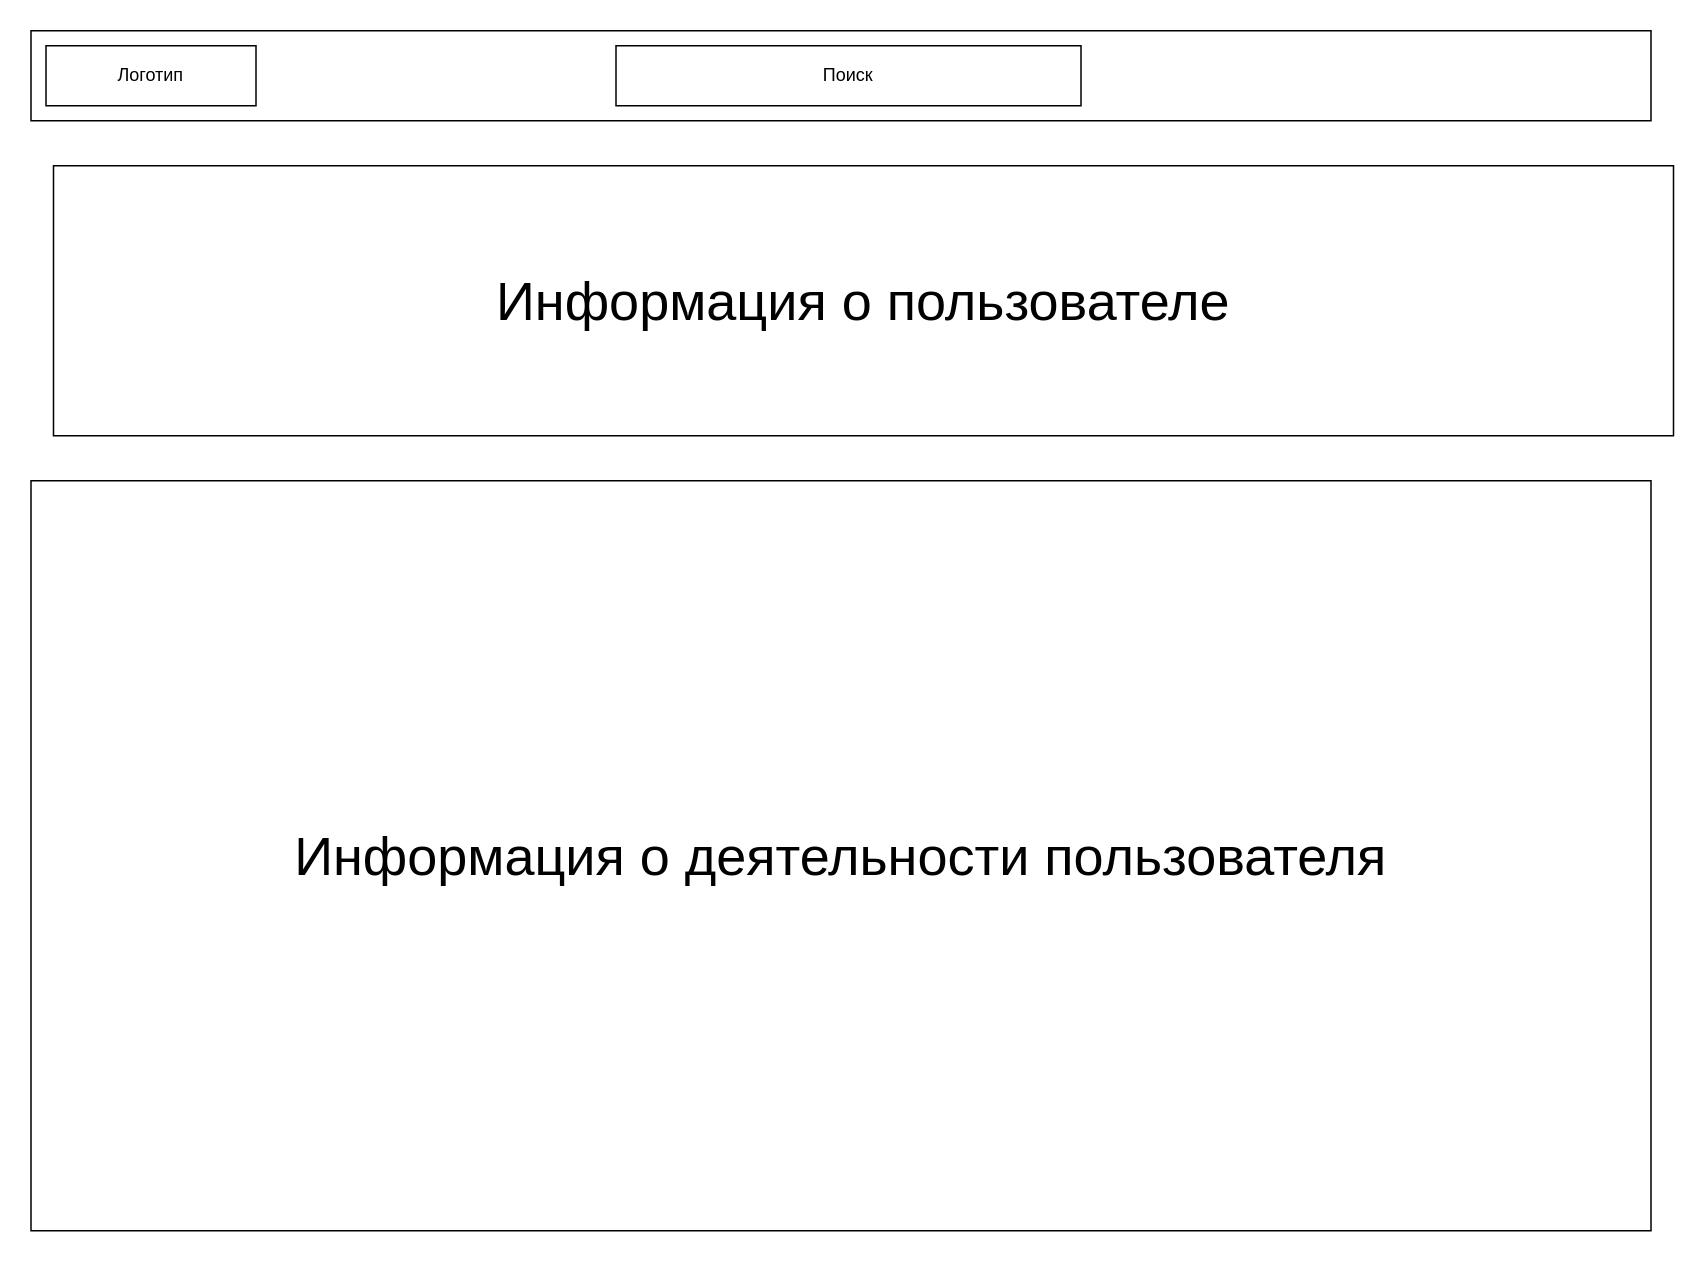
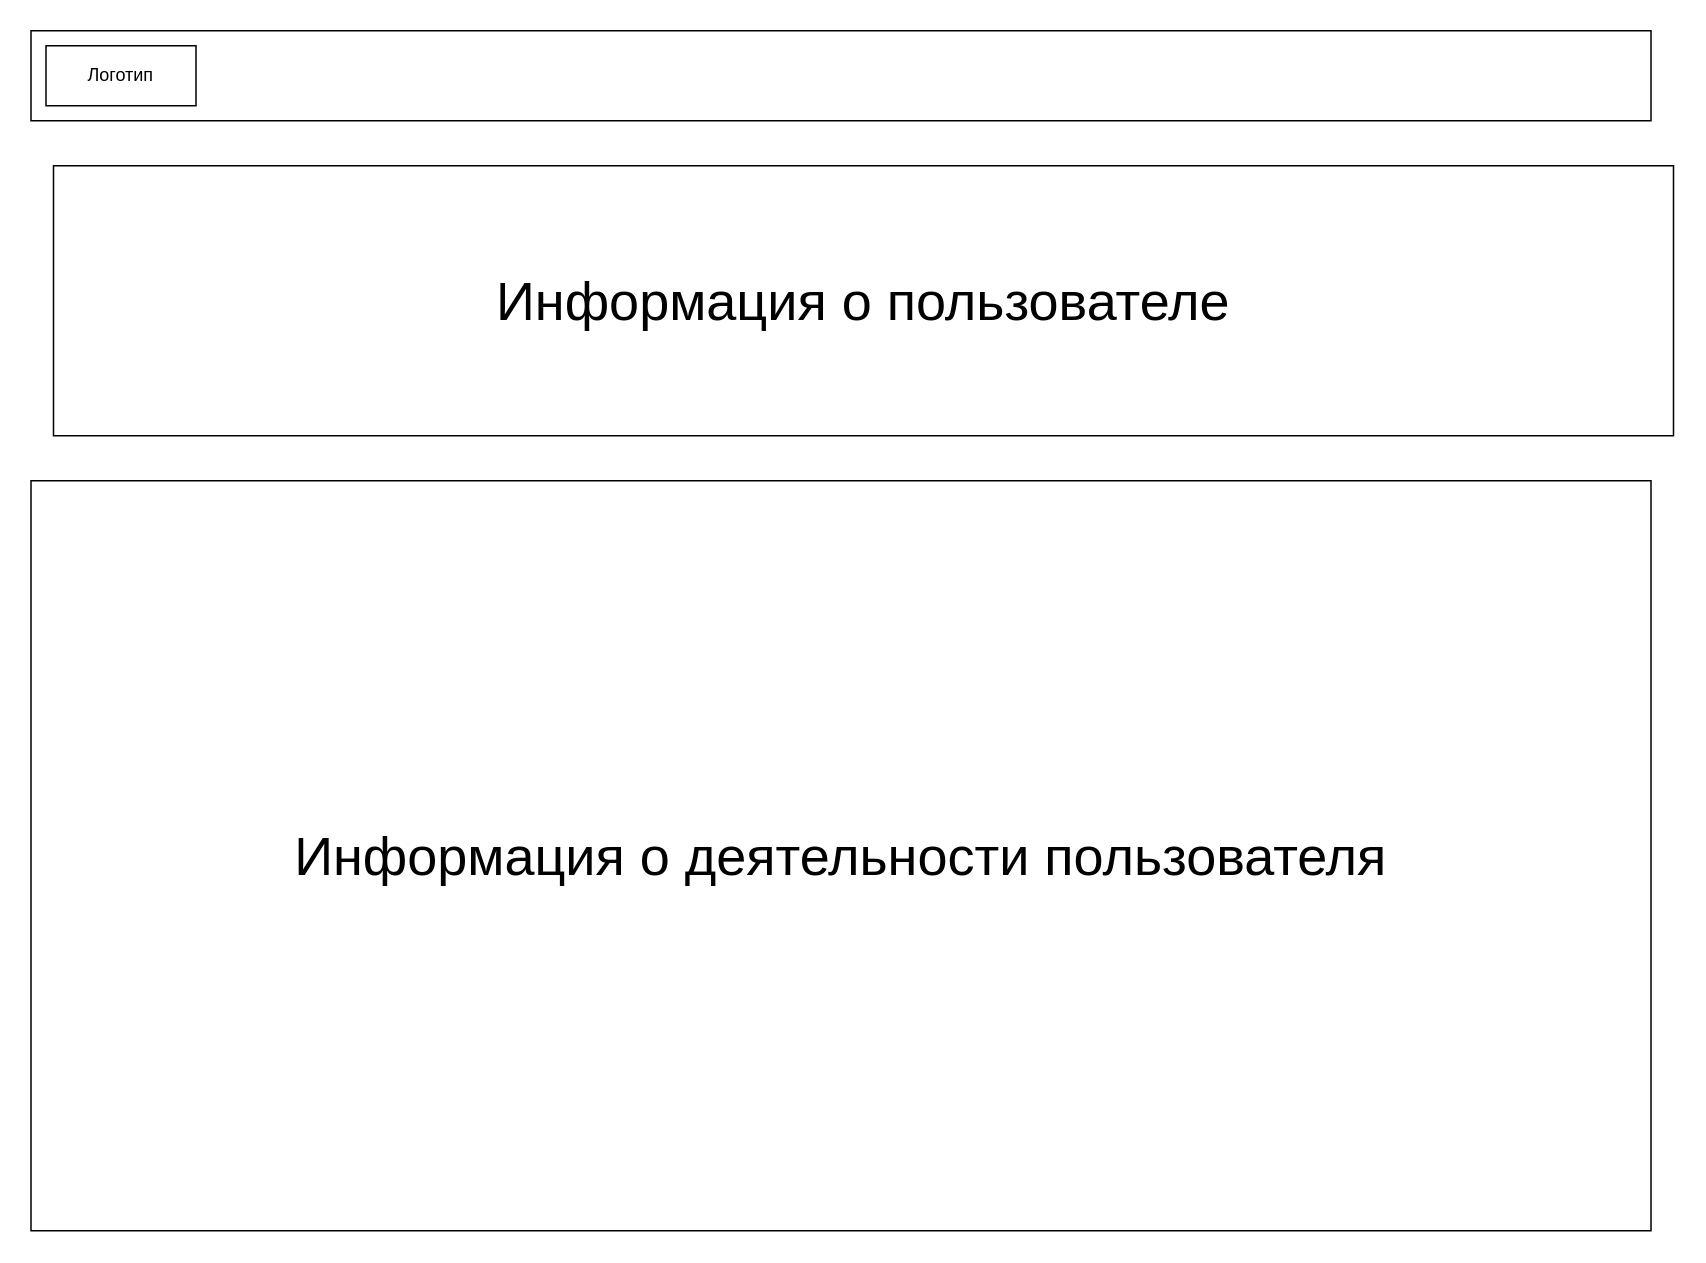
(151, 76) -> (121, 76)
(848, 76) -> none
